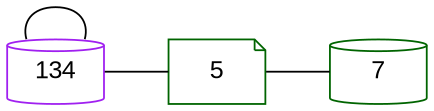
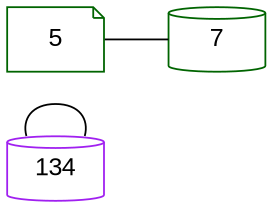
(137, 72) -> none
